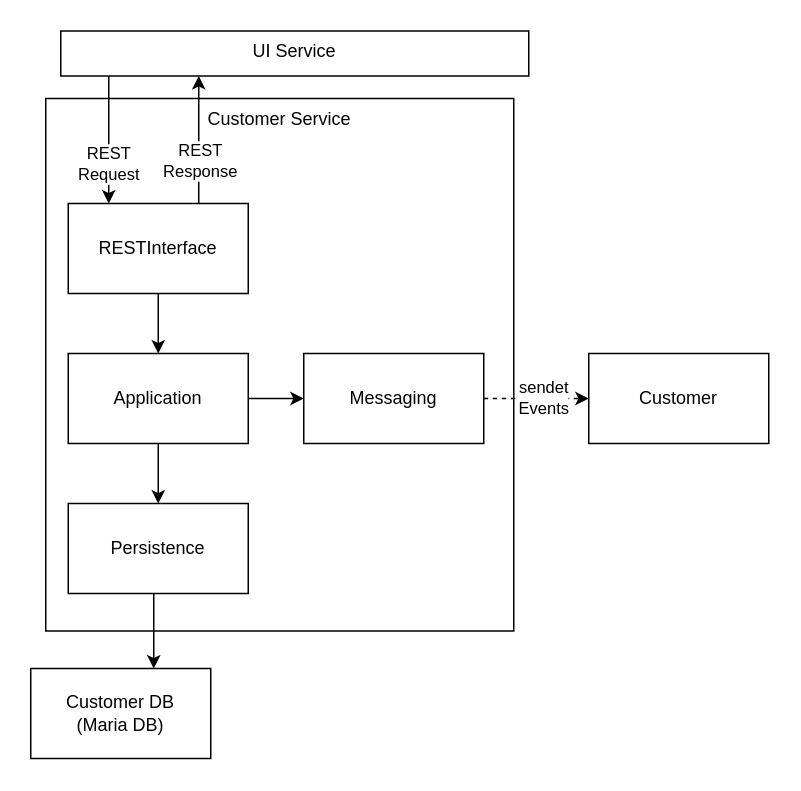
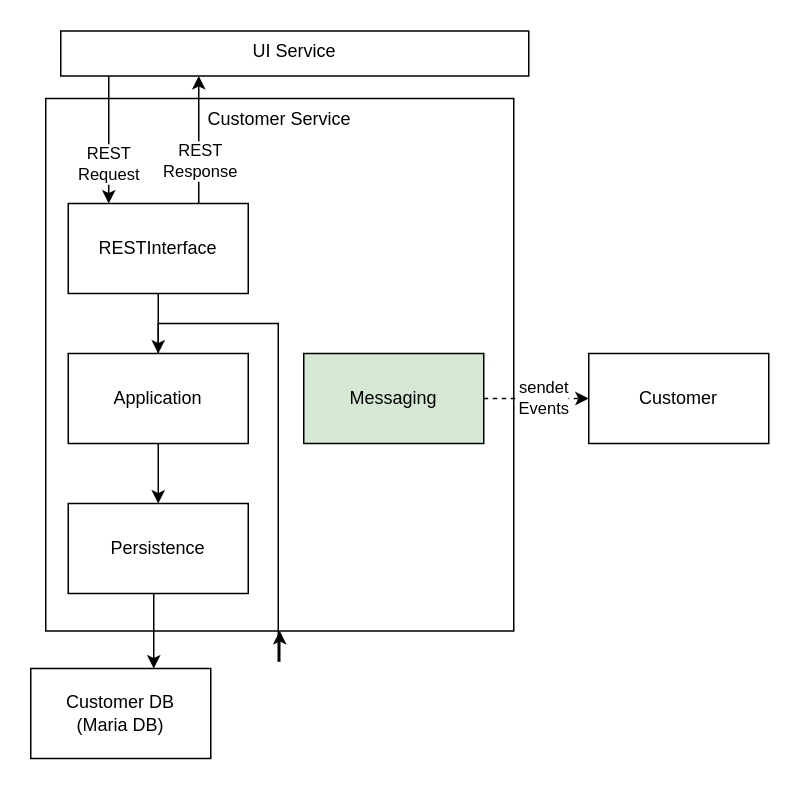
(275, 398) -> (278, 443)
(394, 398) -> (394, 398)
